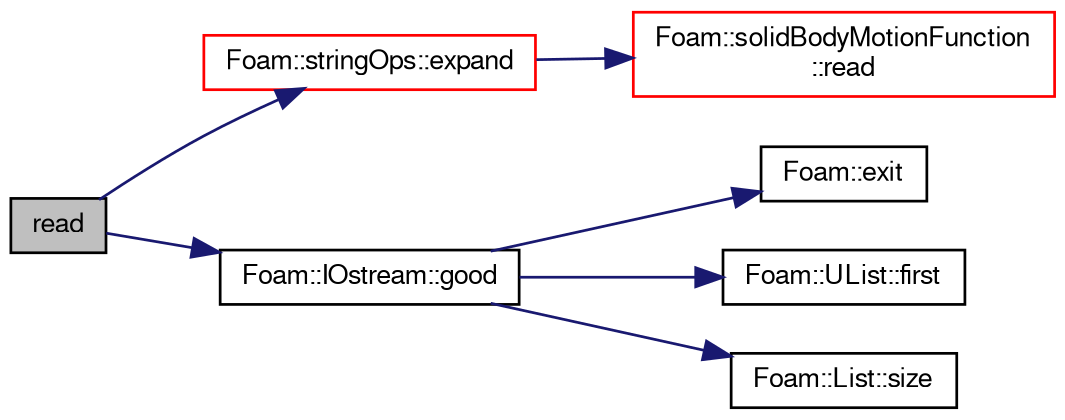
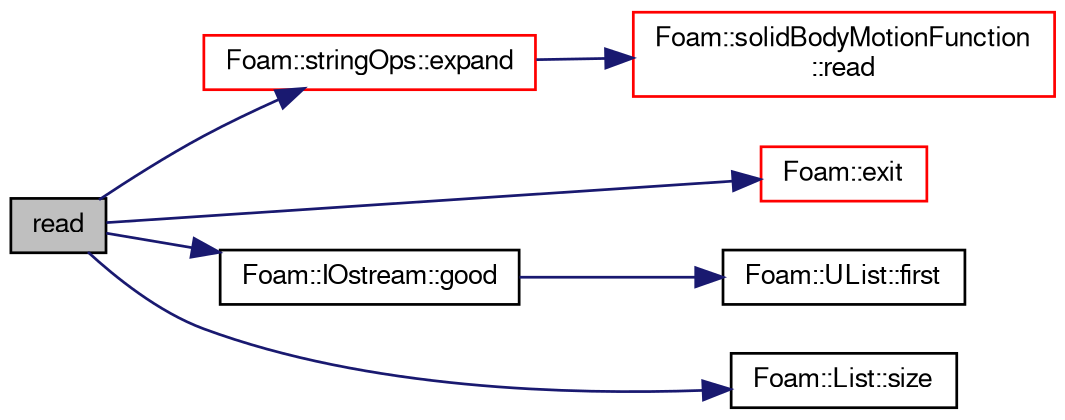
(844, 174) -> (844, 174)
(612, 224) -> (420, 202)
(597, 327) -> (381, 373)
